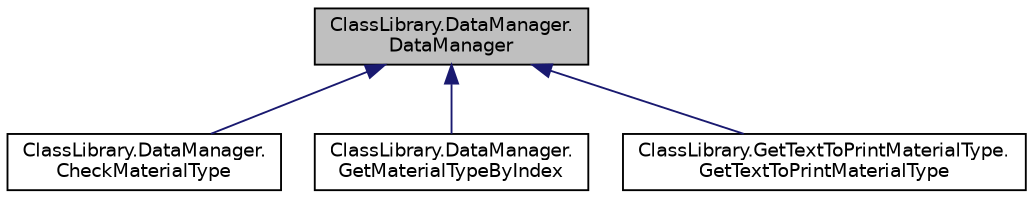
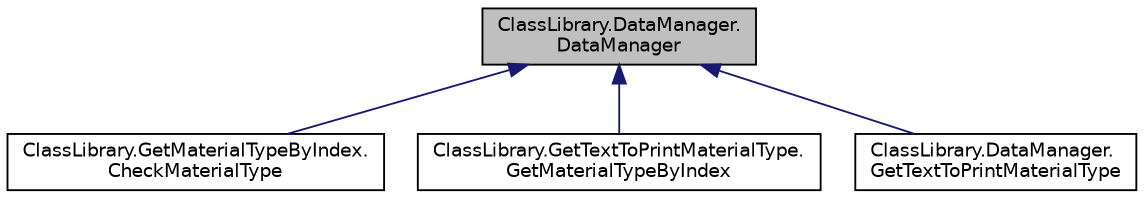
(144, 162) -> (196, 162)
(452, 162) -> (619, 162)
(824, 162) -> (996, 162)
